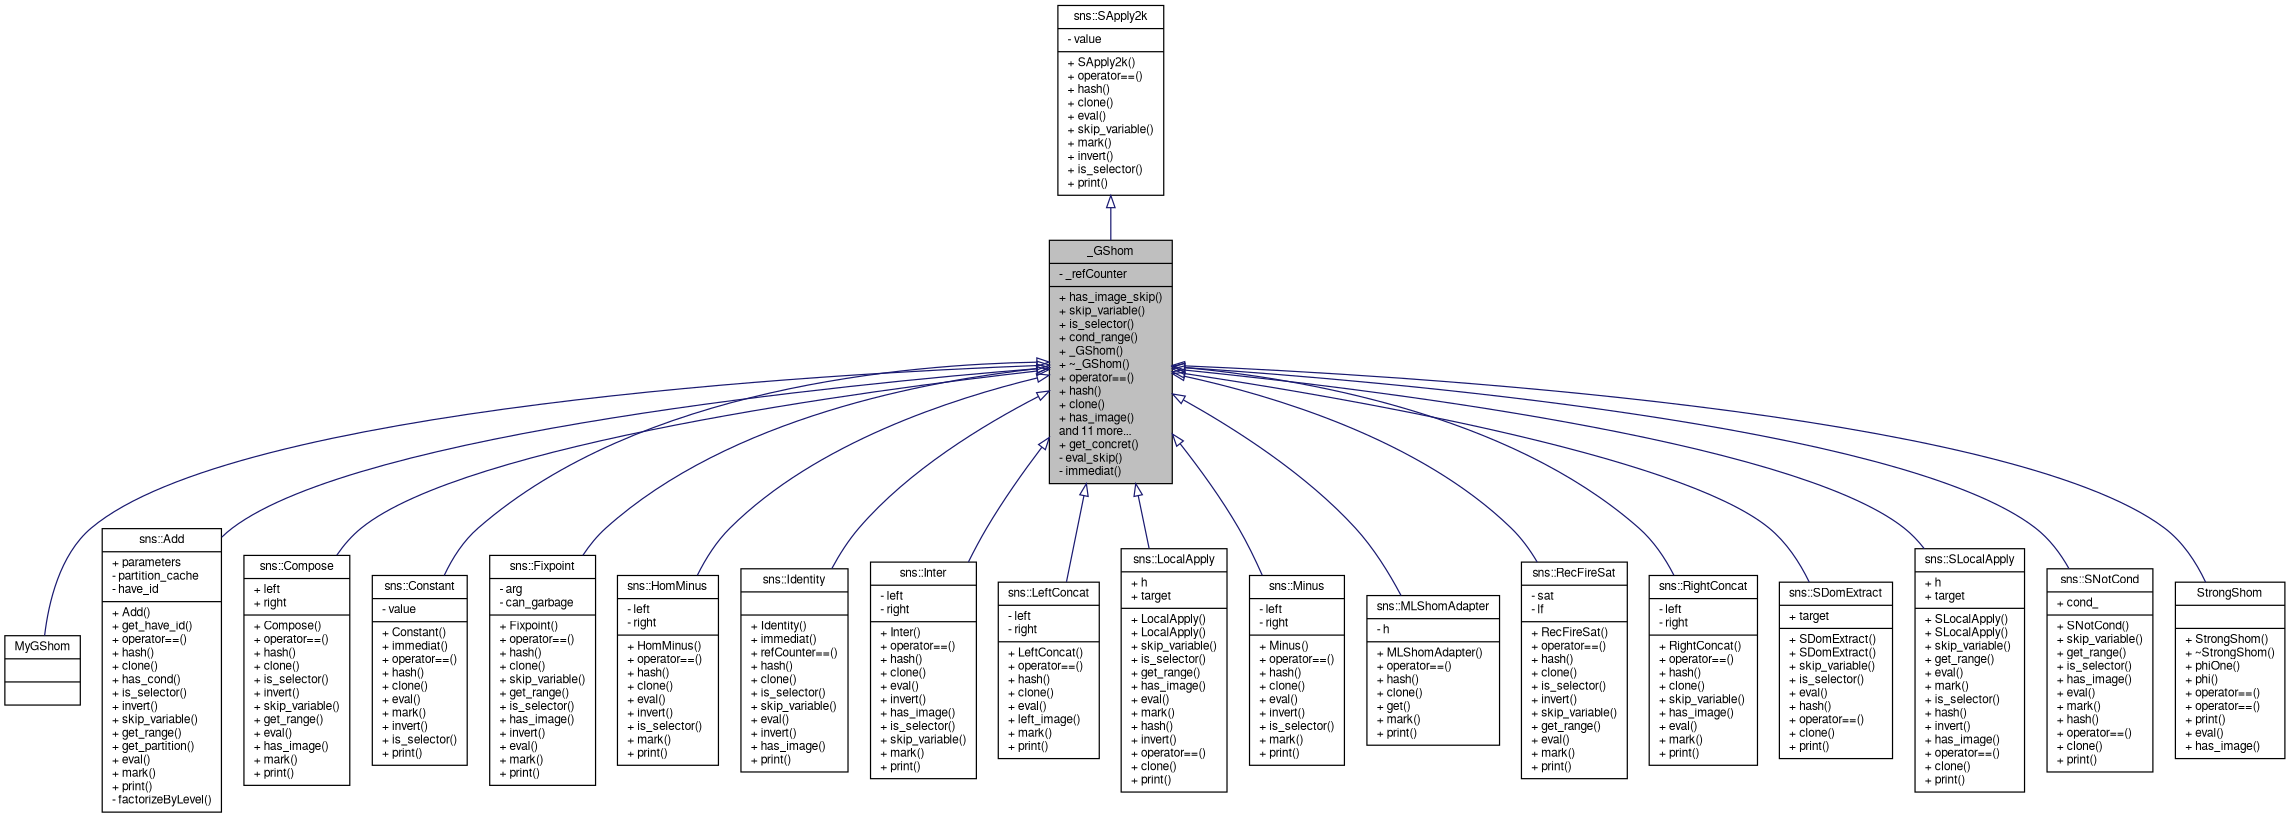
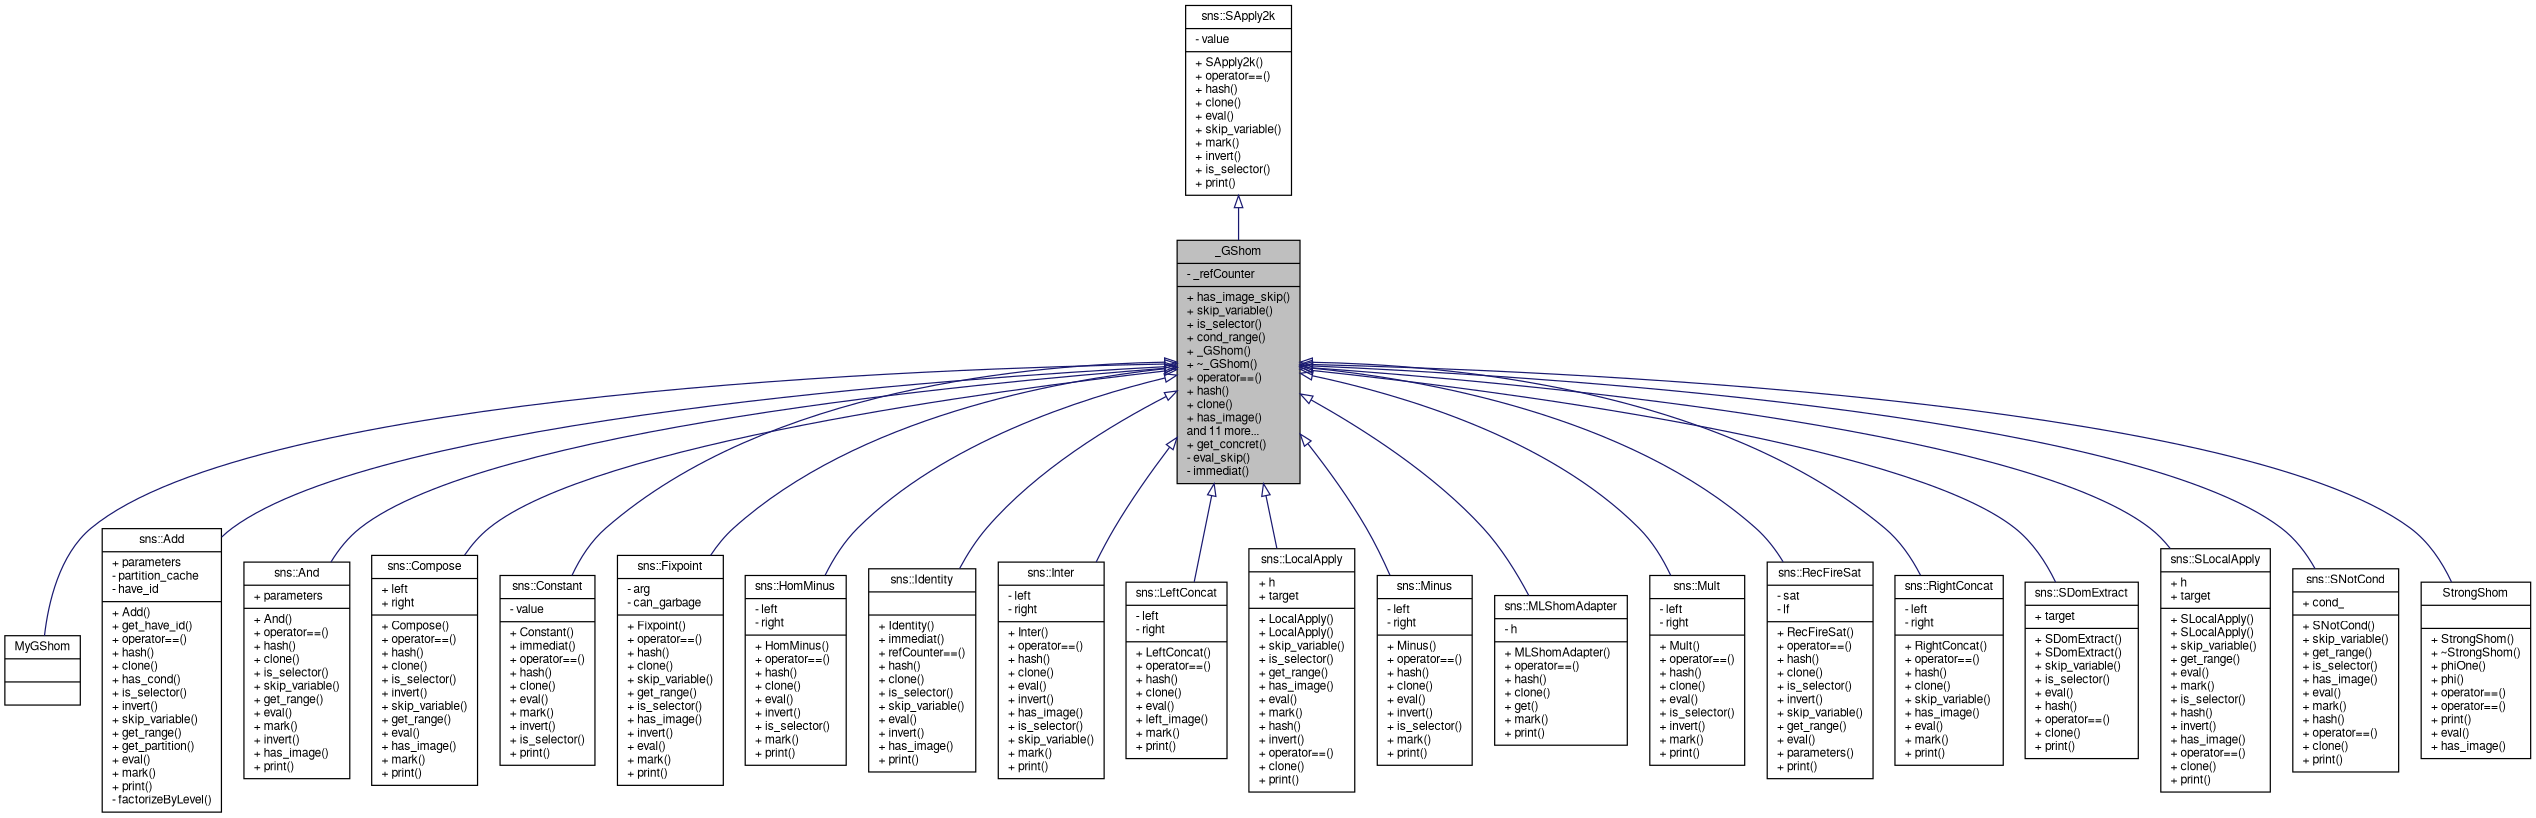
none -> (297, 670)
none -> (1697, 670)
(1554, 753) -> (1816, 753)
